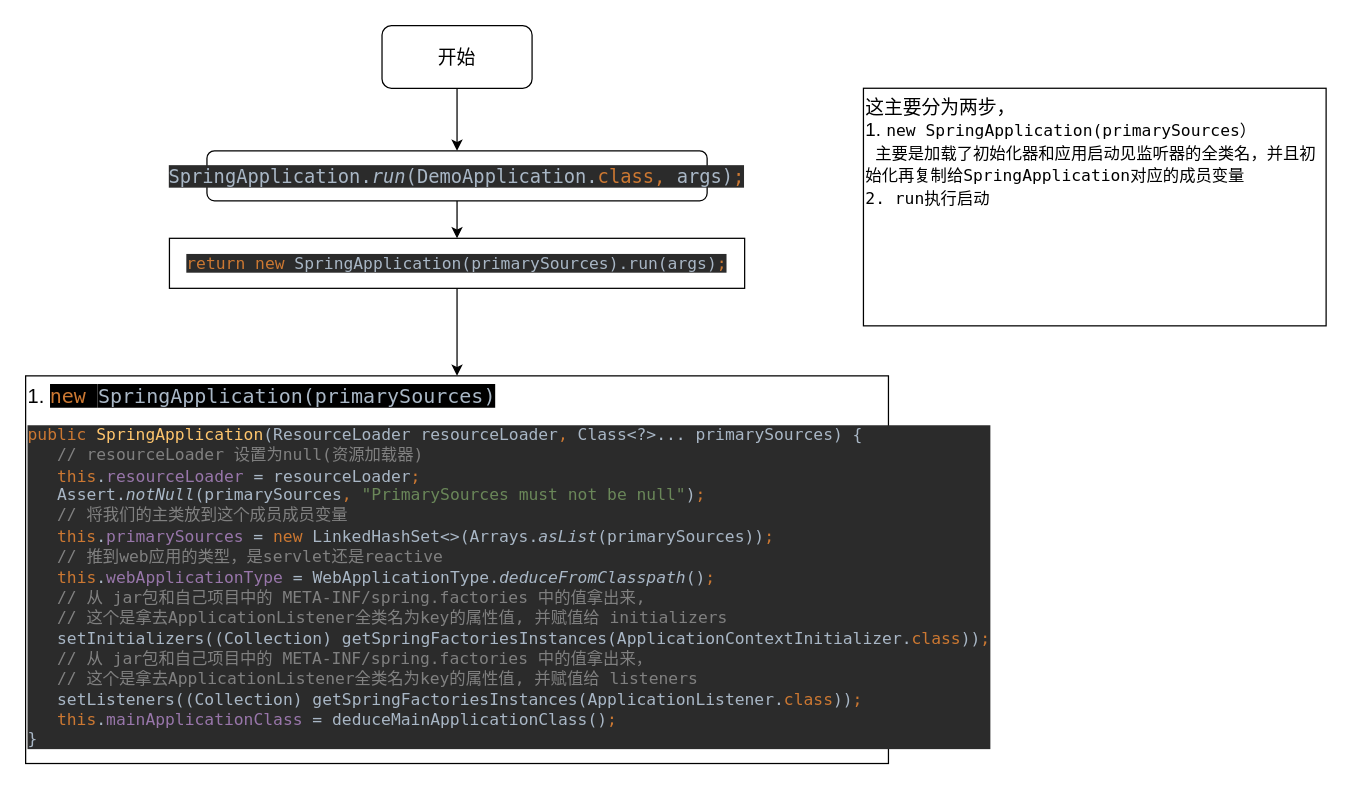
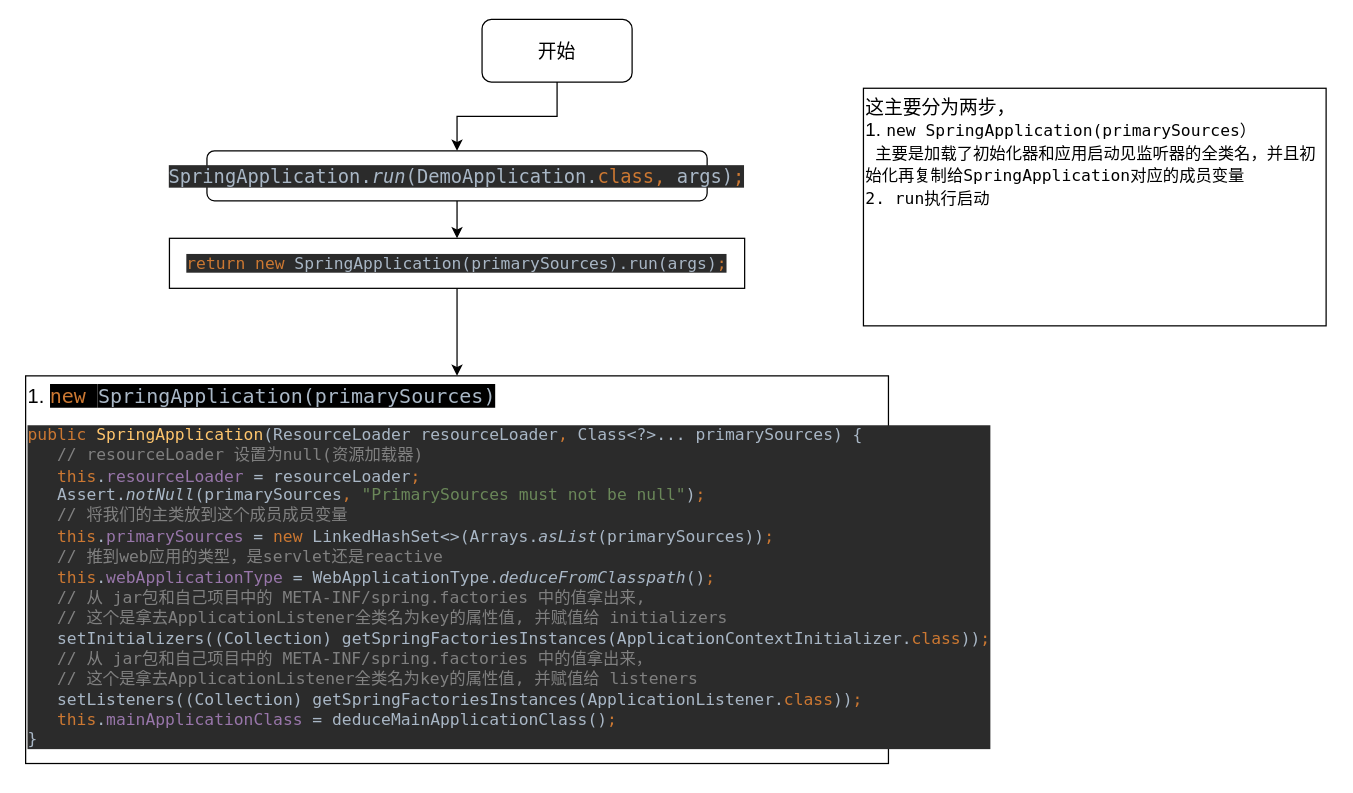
(457, 57) -> (557, 51)
